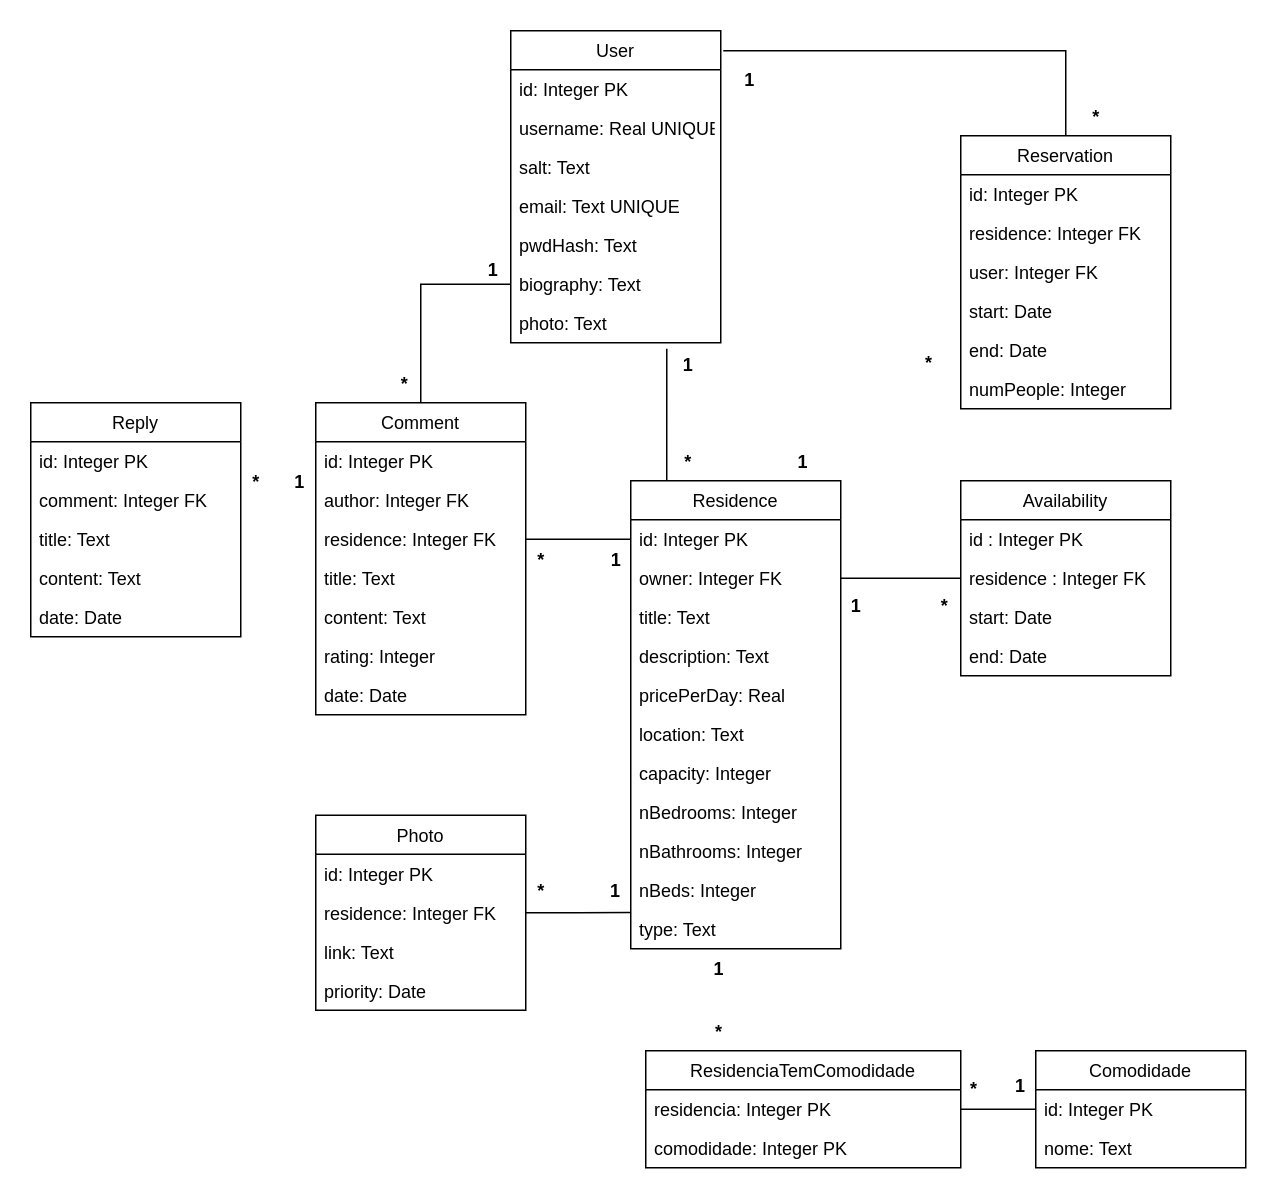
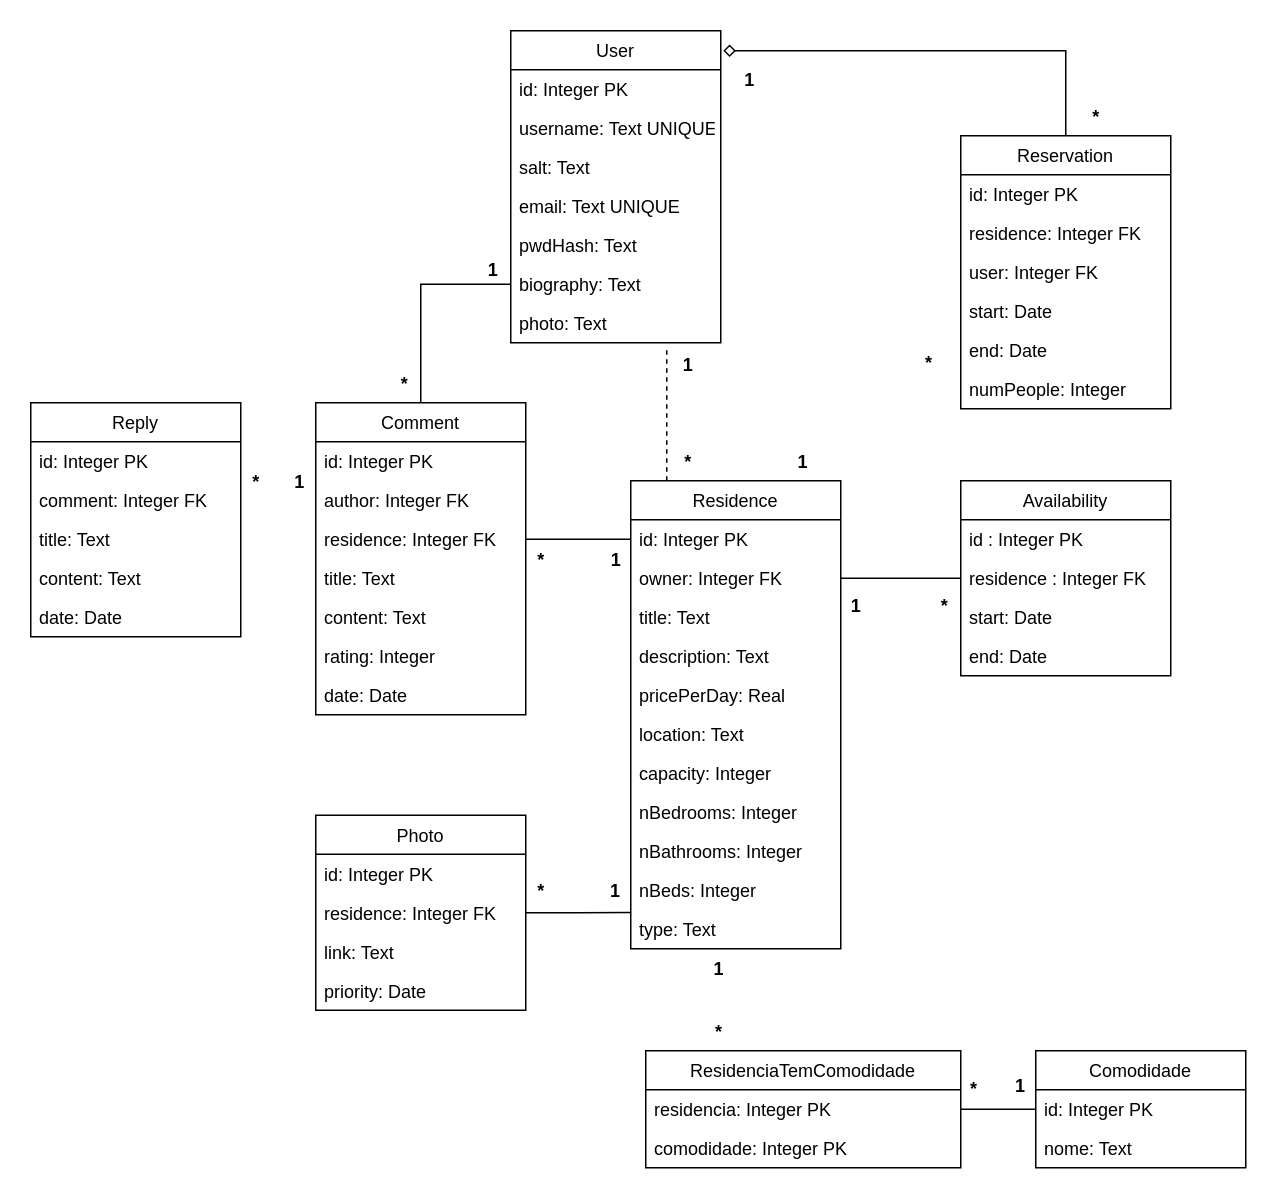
(730, 51) -> (736, 51)
(615, 129) -> (618, 129)
(667, 413) -> (667, 413)
